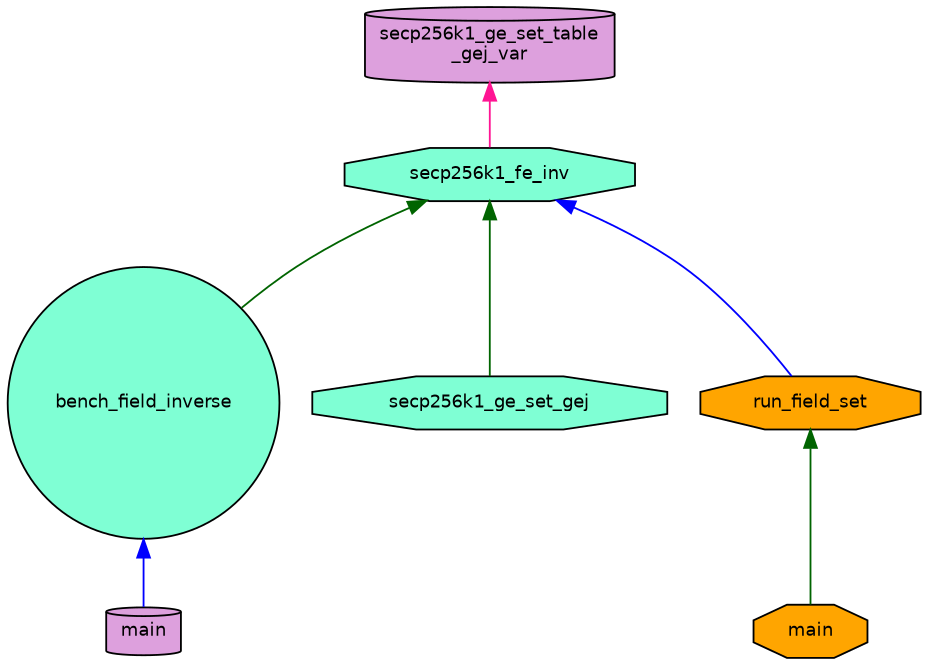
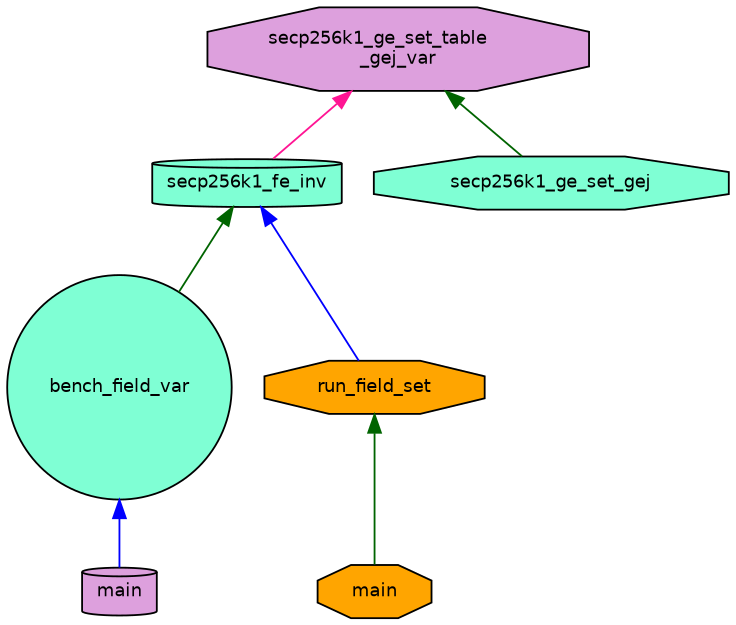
(490, 45) -> (398, 49)
(490, 175) -> (247, 183)
(490, 298) -> (491, 130)
(144, 403) -> (119, 387)
